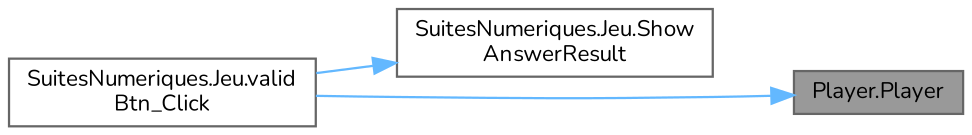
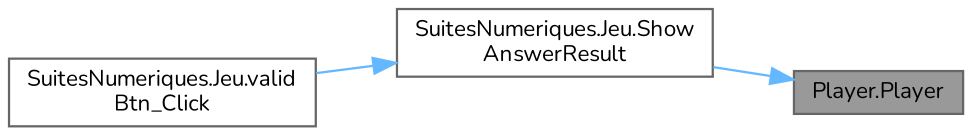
(543, 98) -> (742, 72)
